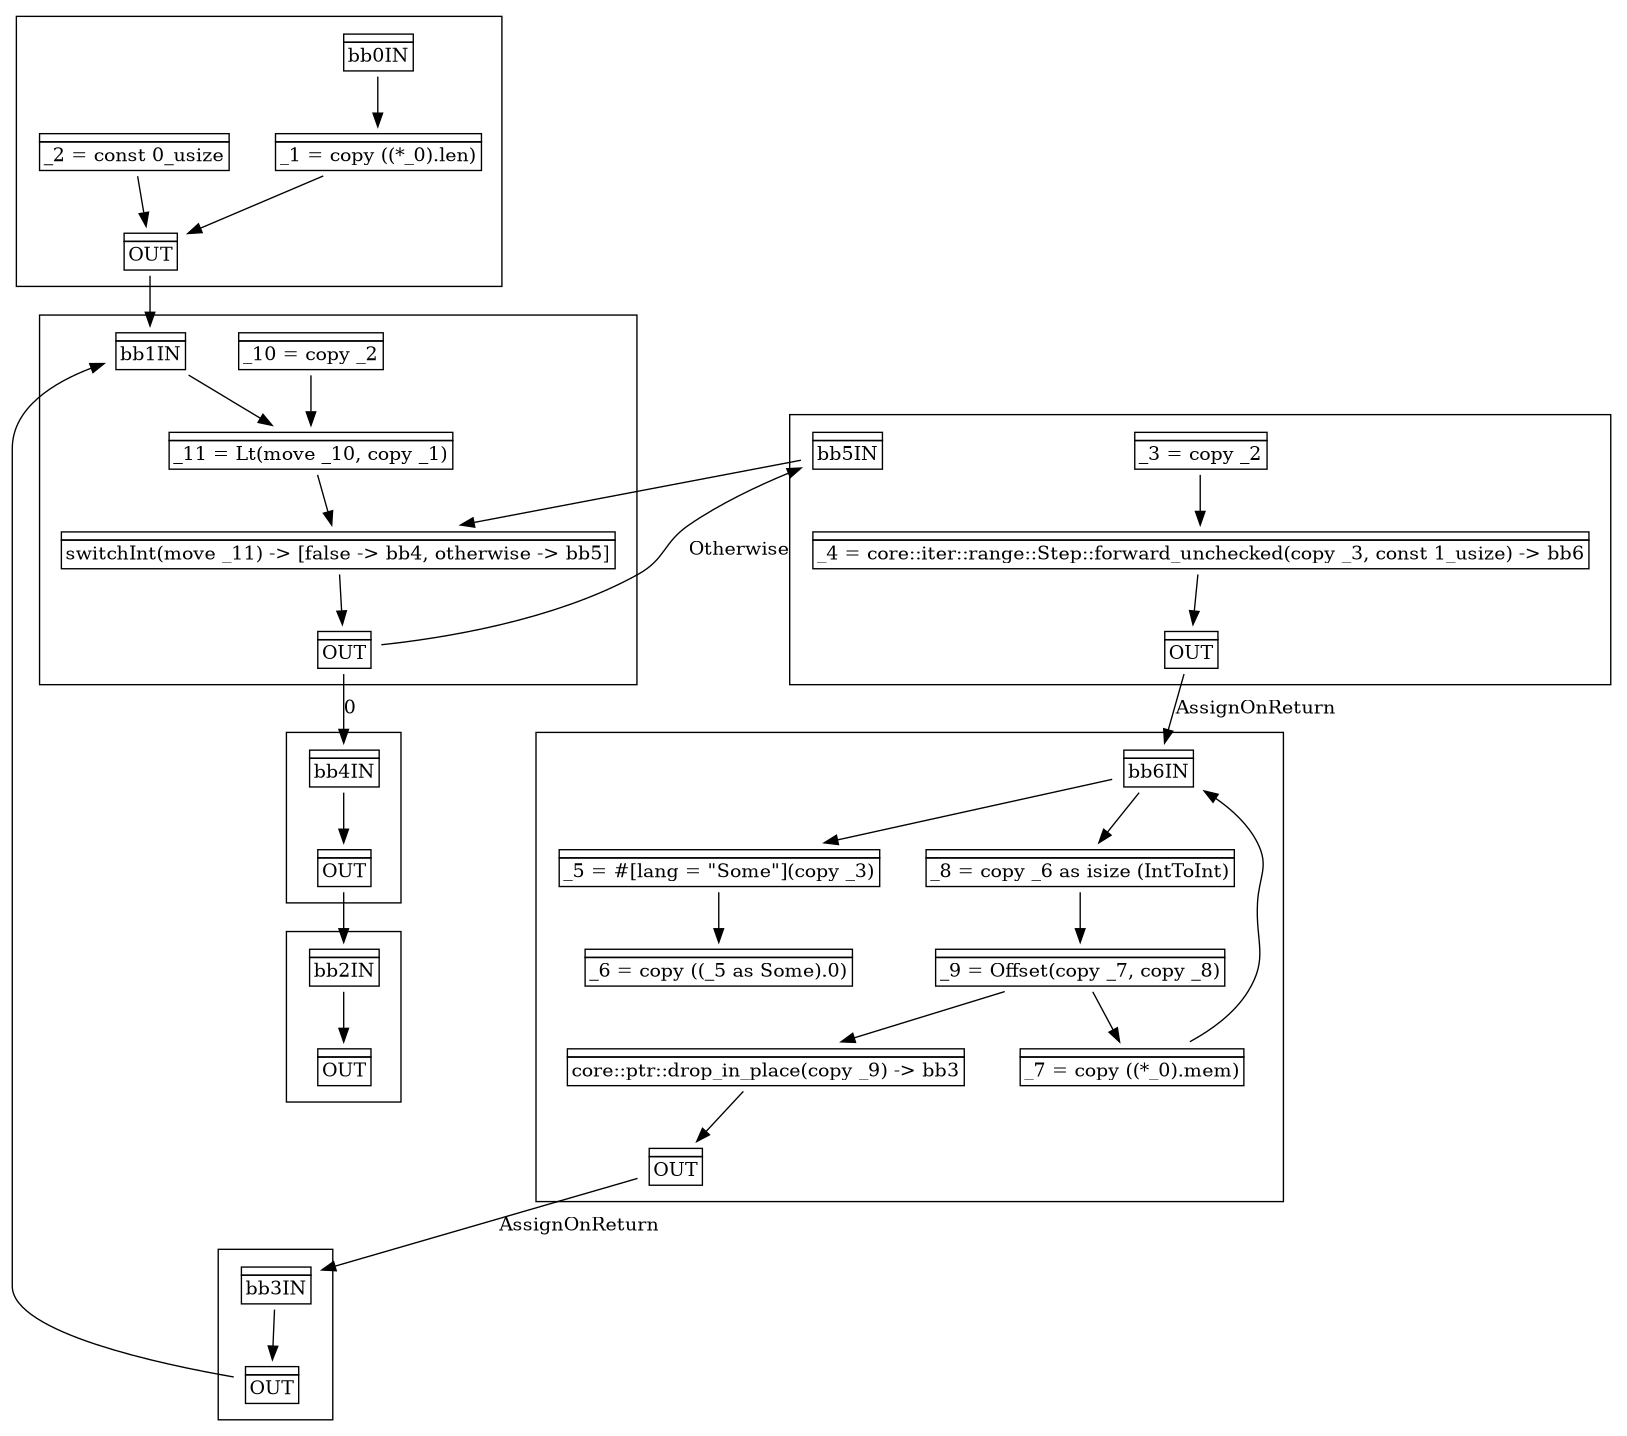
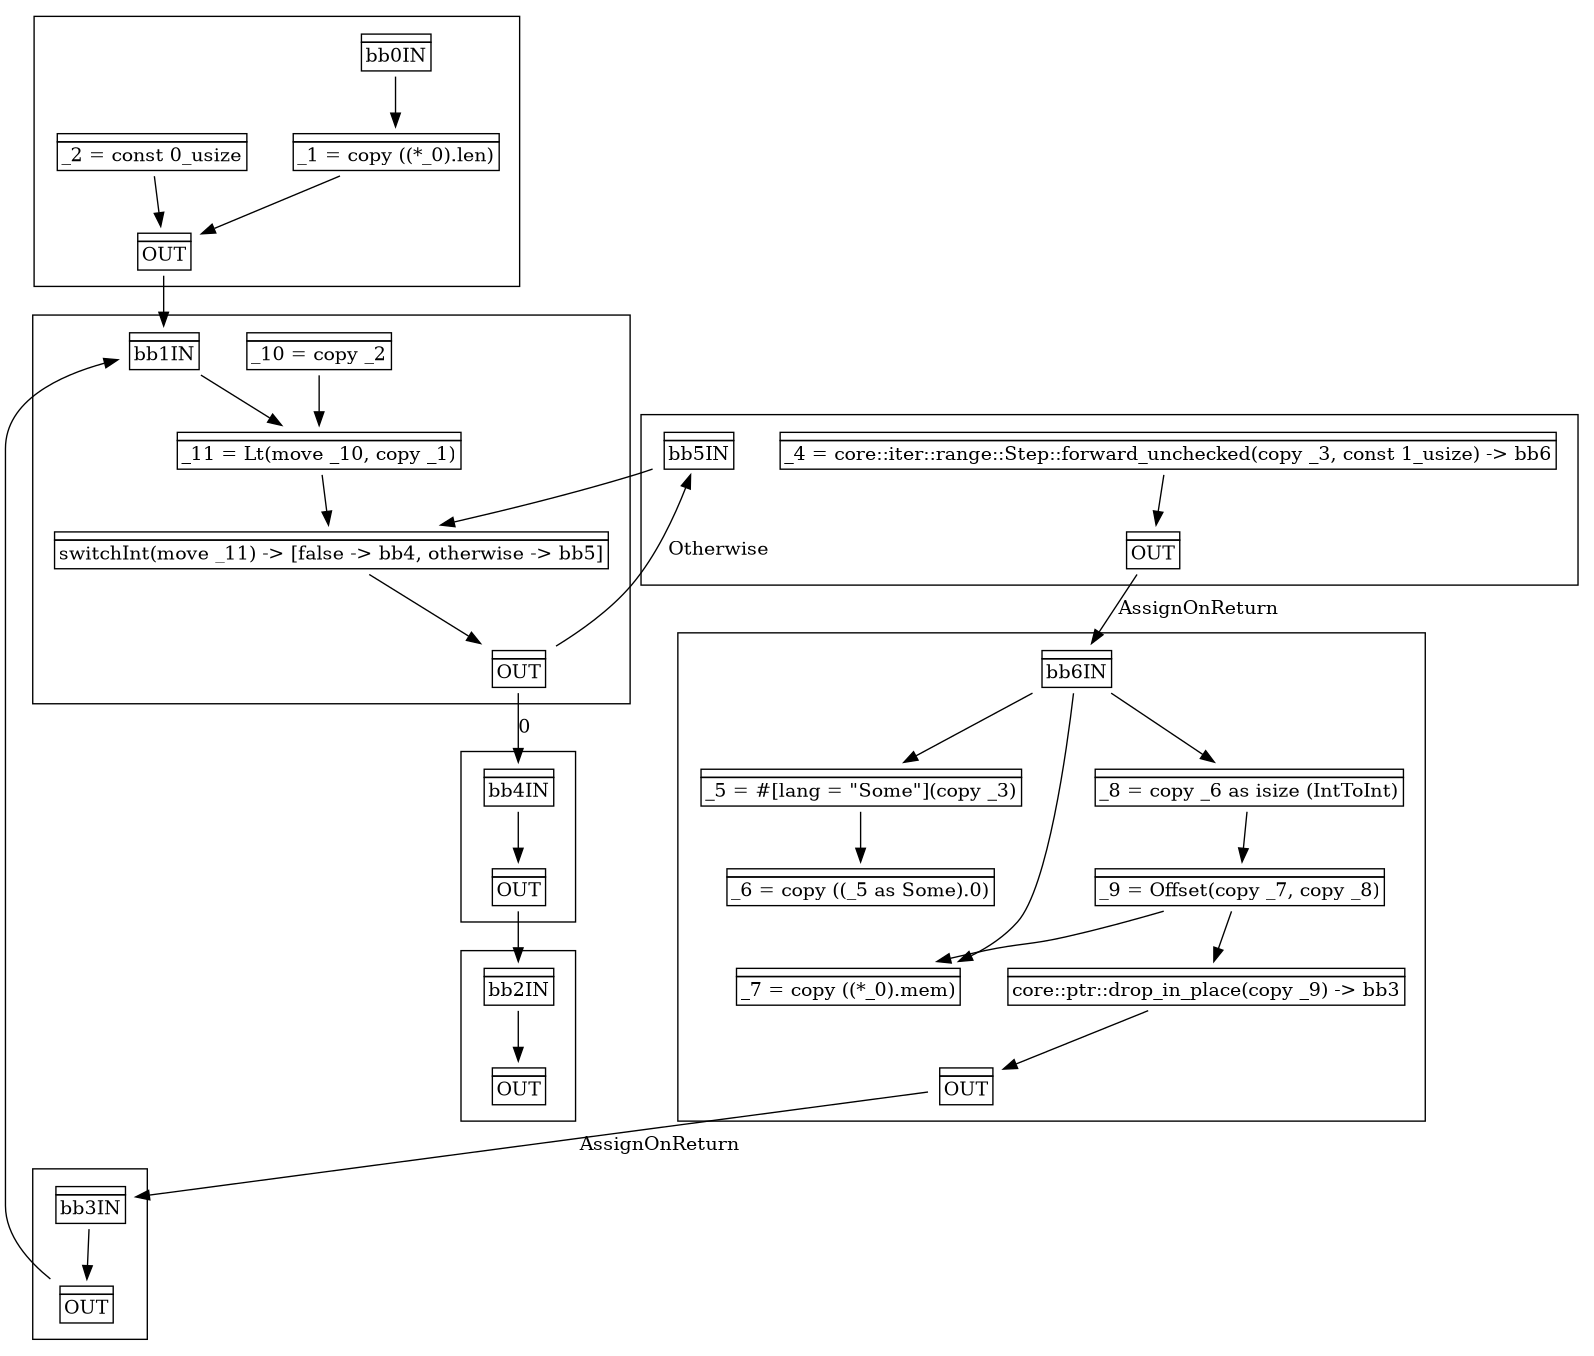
(1200, 450) -> none
(1258, 926) -> (1049, 839)
